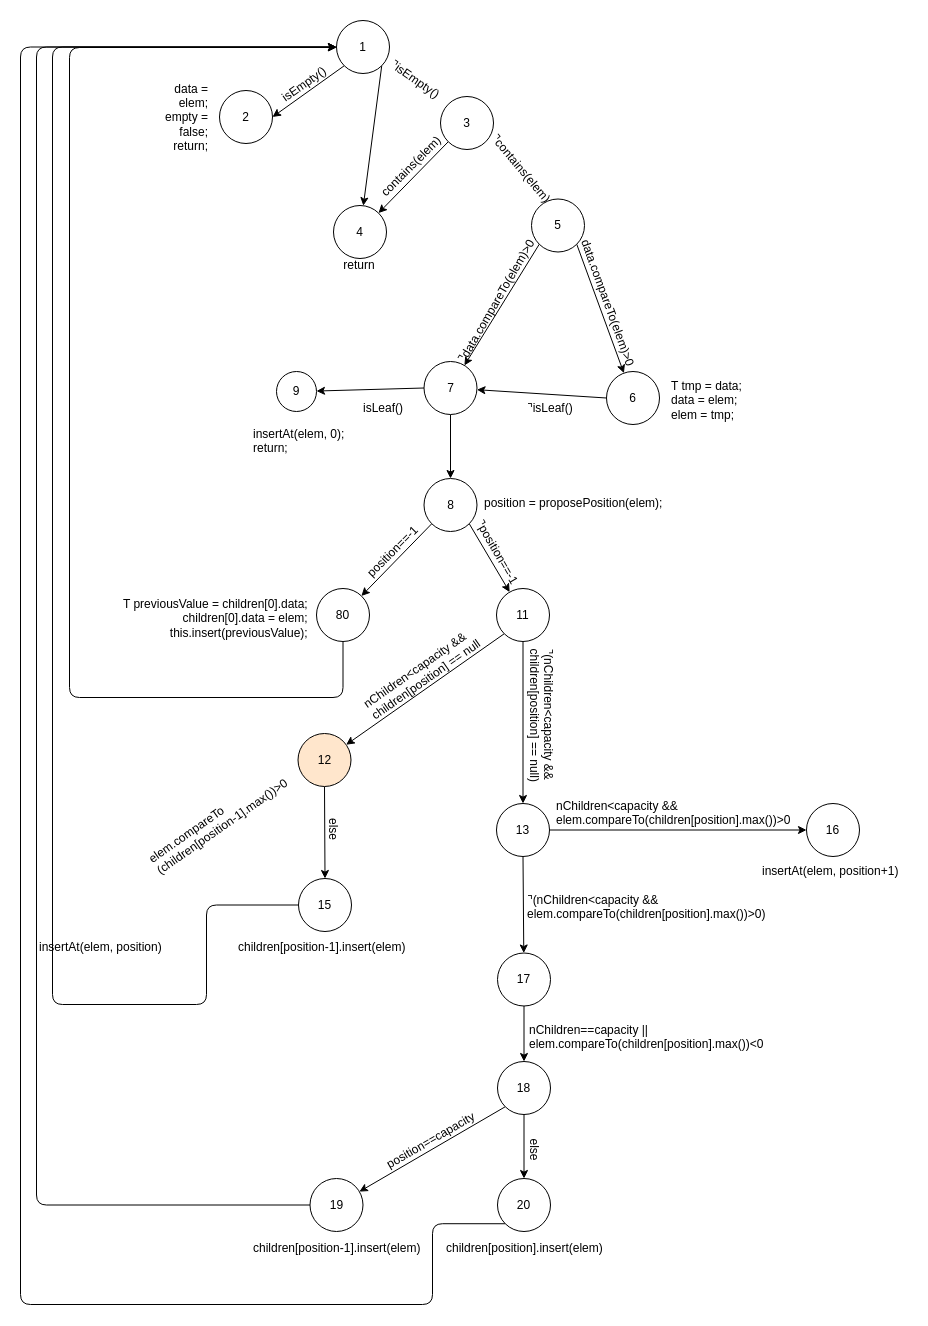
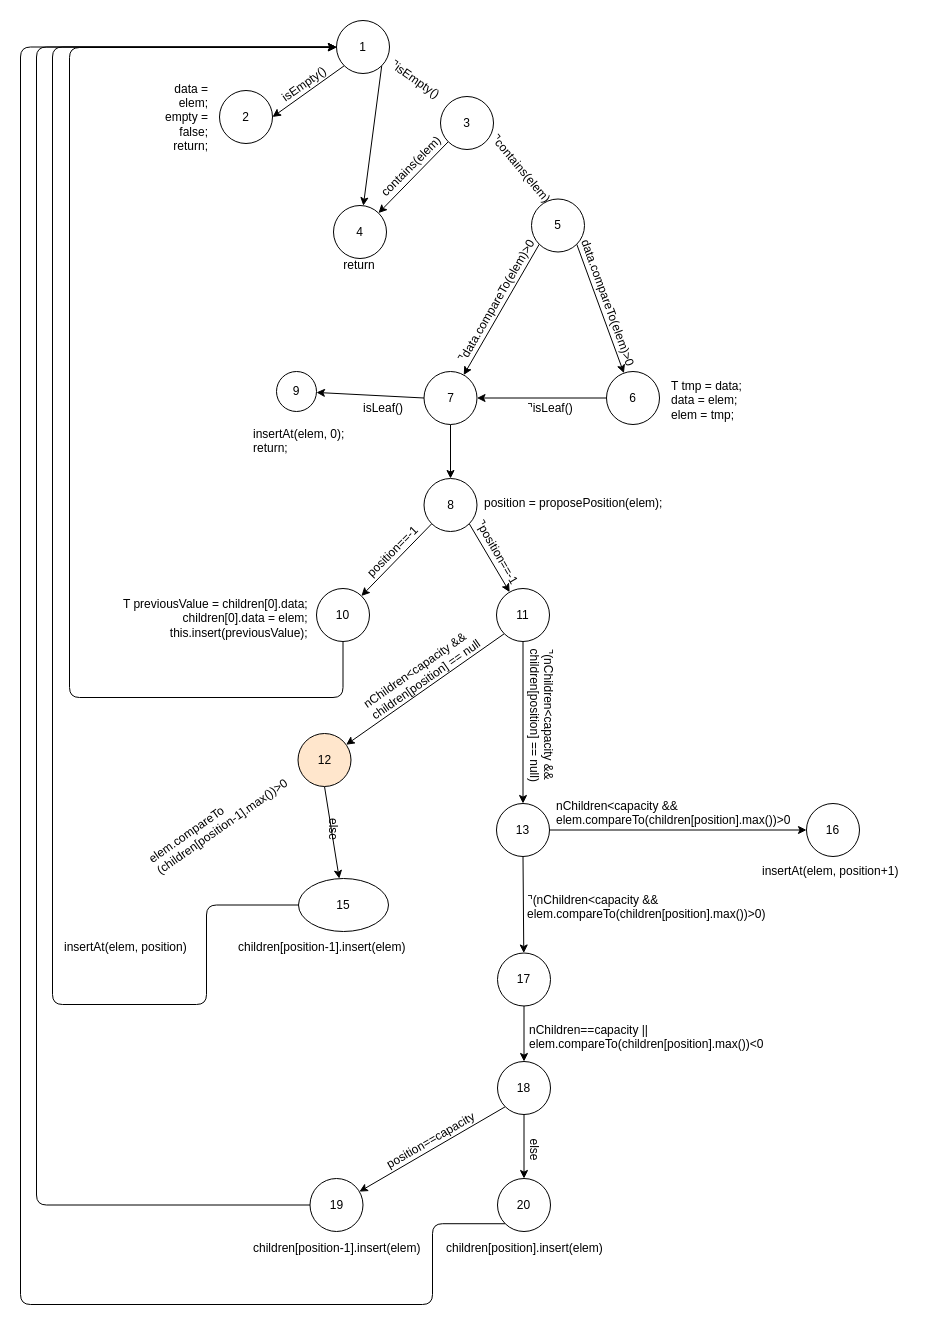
(451, 388) -> (451, 398)
(343, 616) -> (343, 616)
(325, 905) -> (344, 905)
(104, 945) -> (129, 945)
